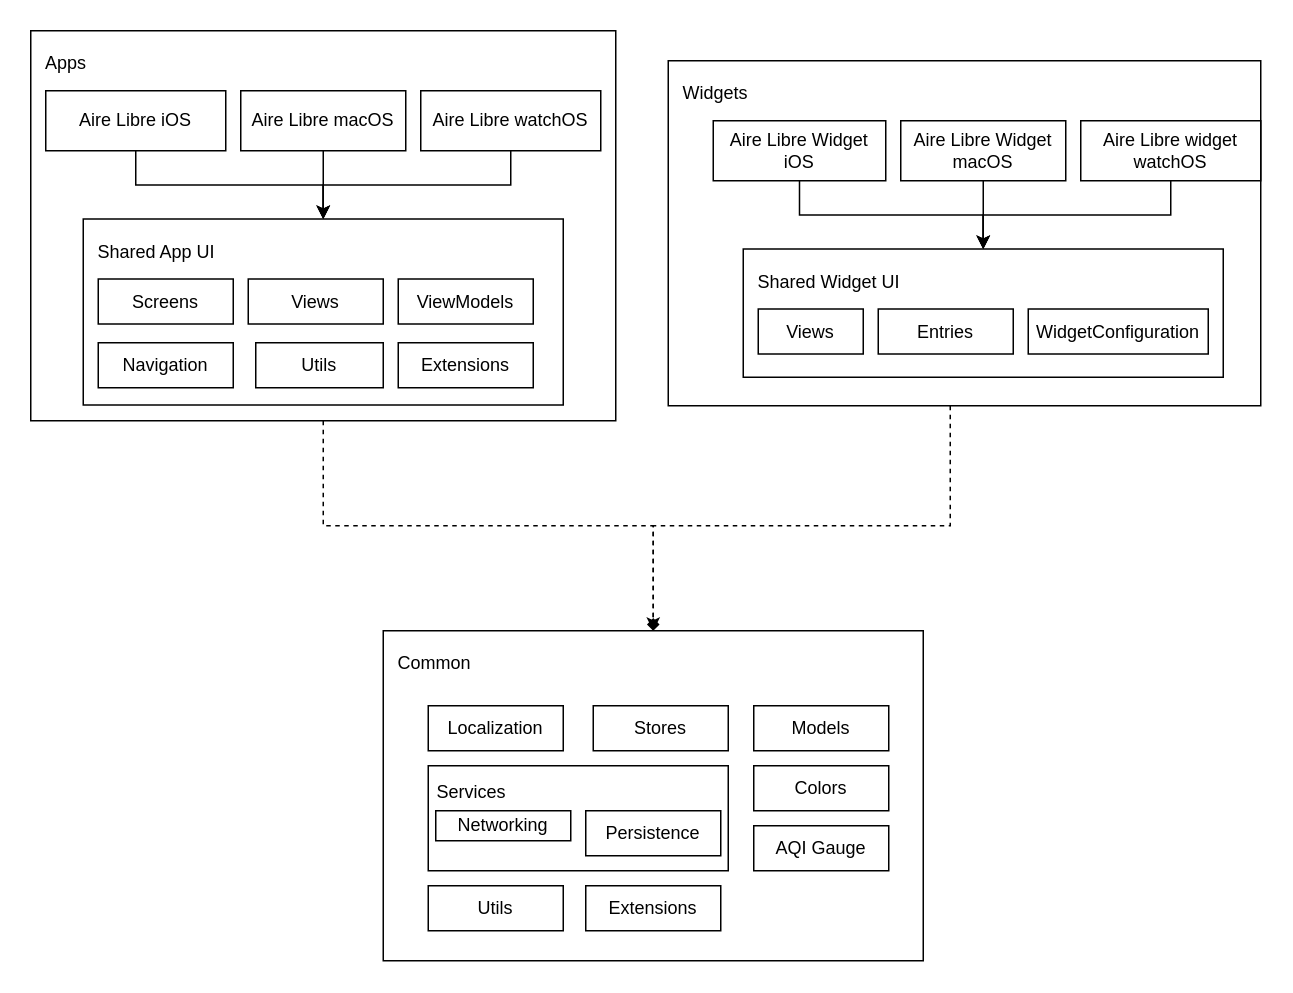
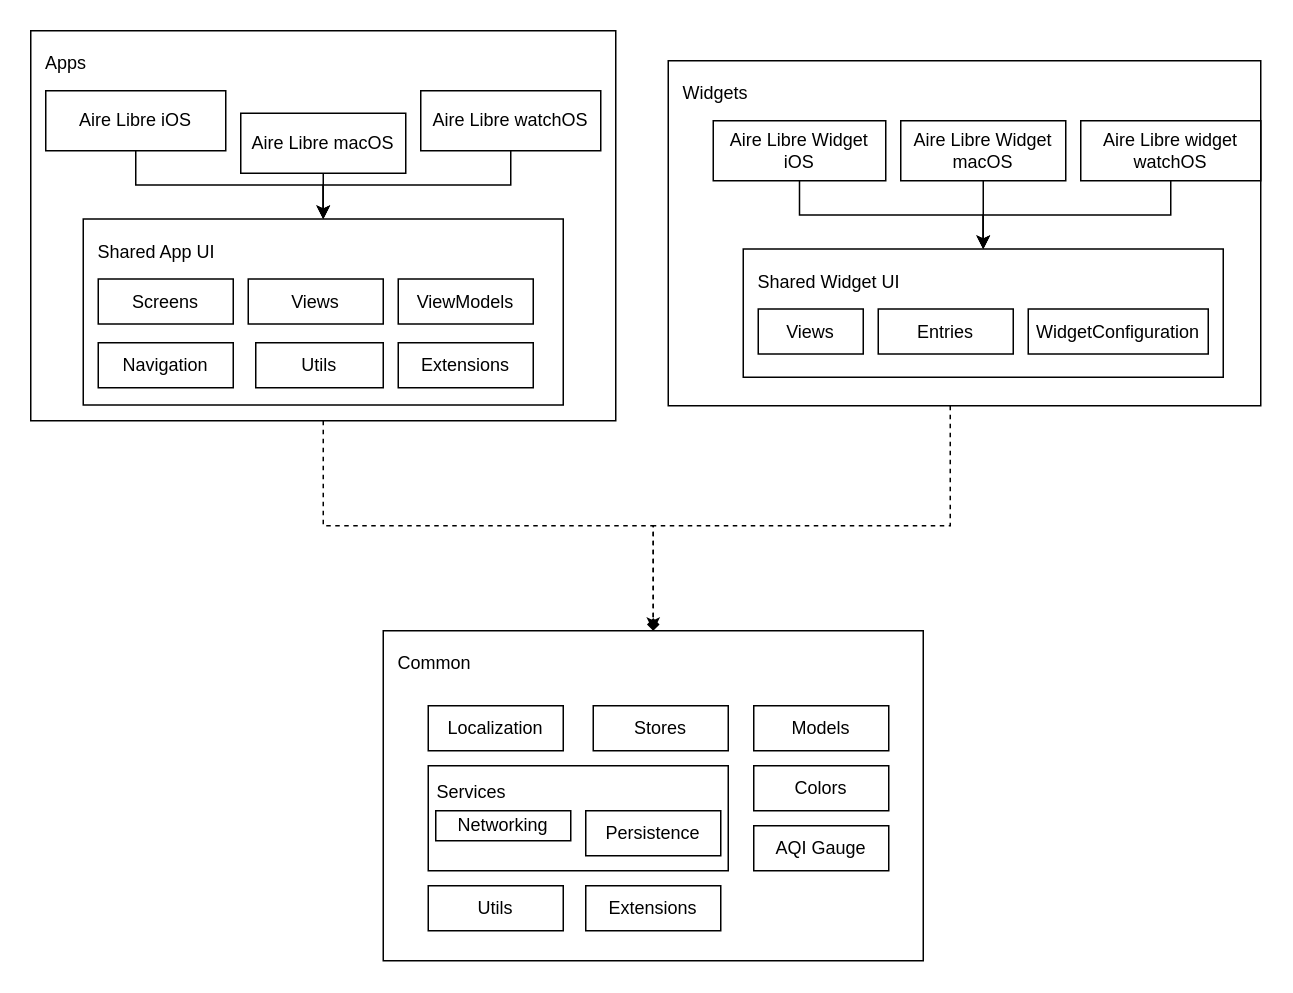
(323, 121) -> (323, 143)
